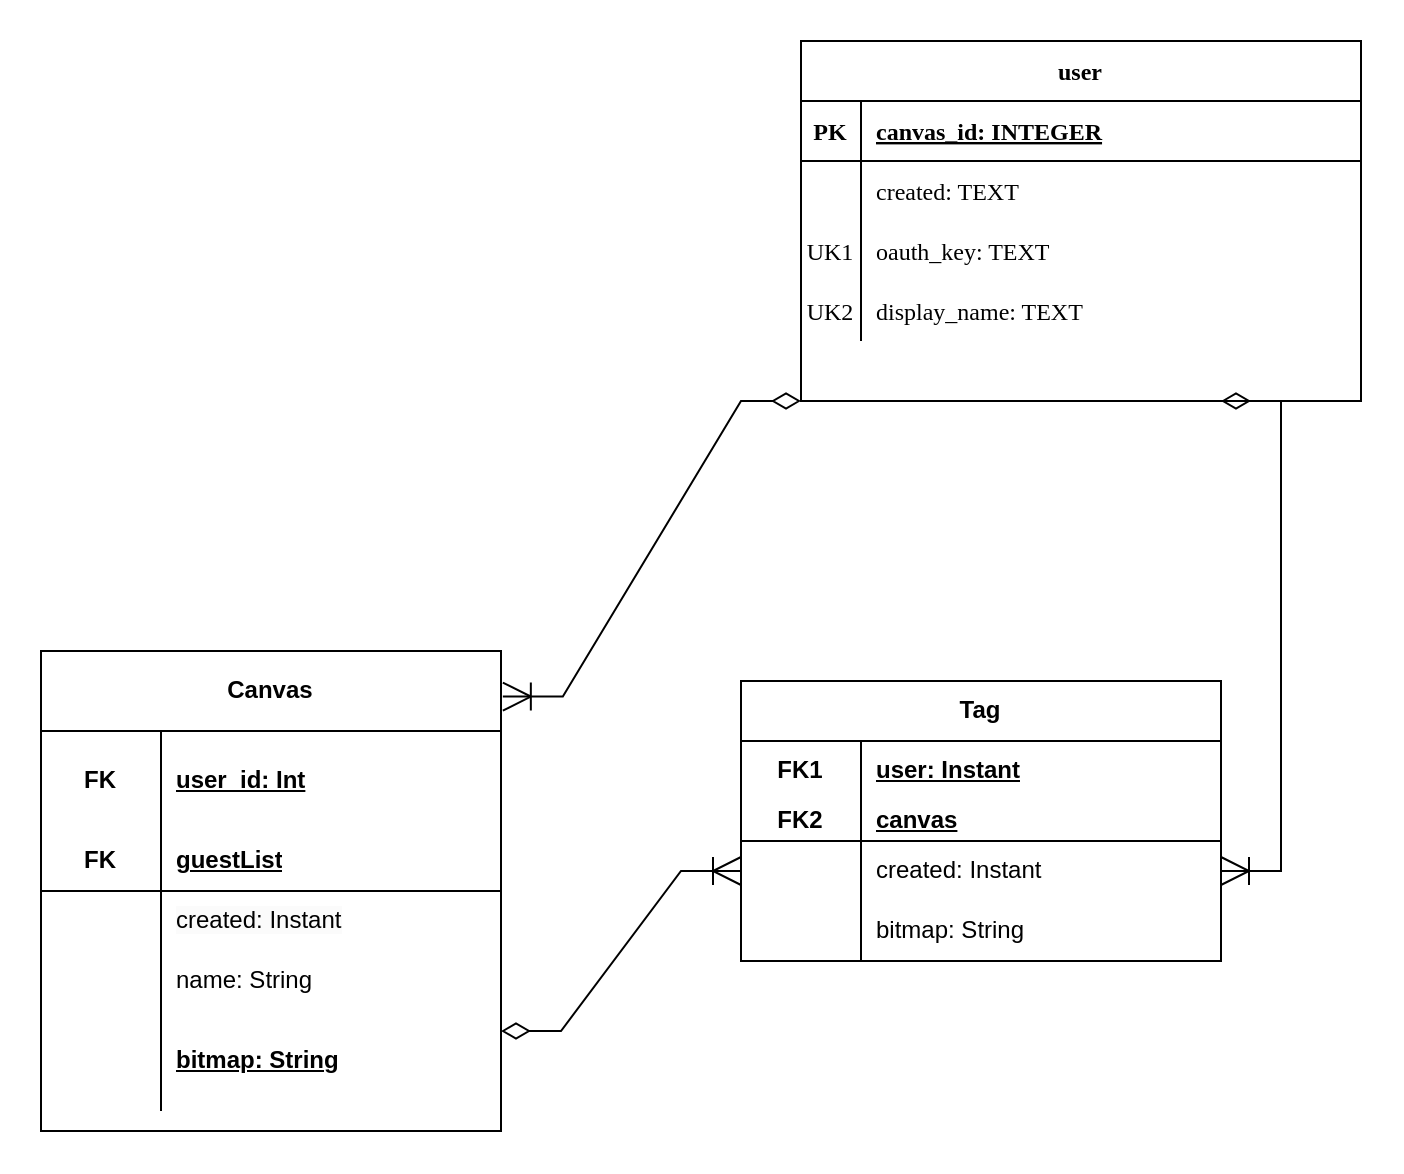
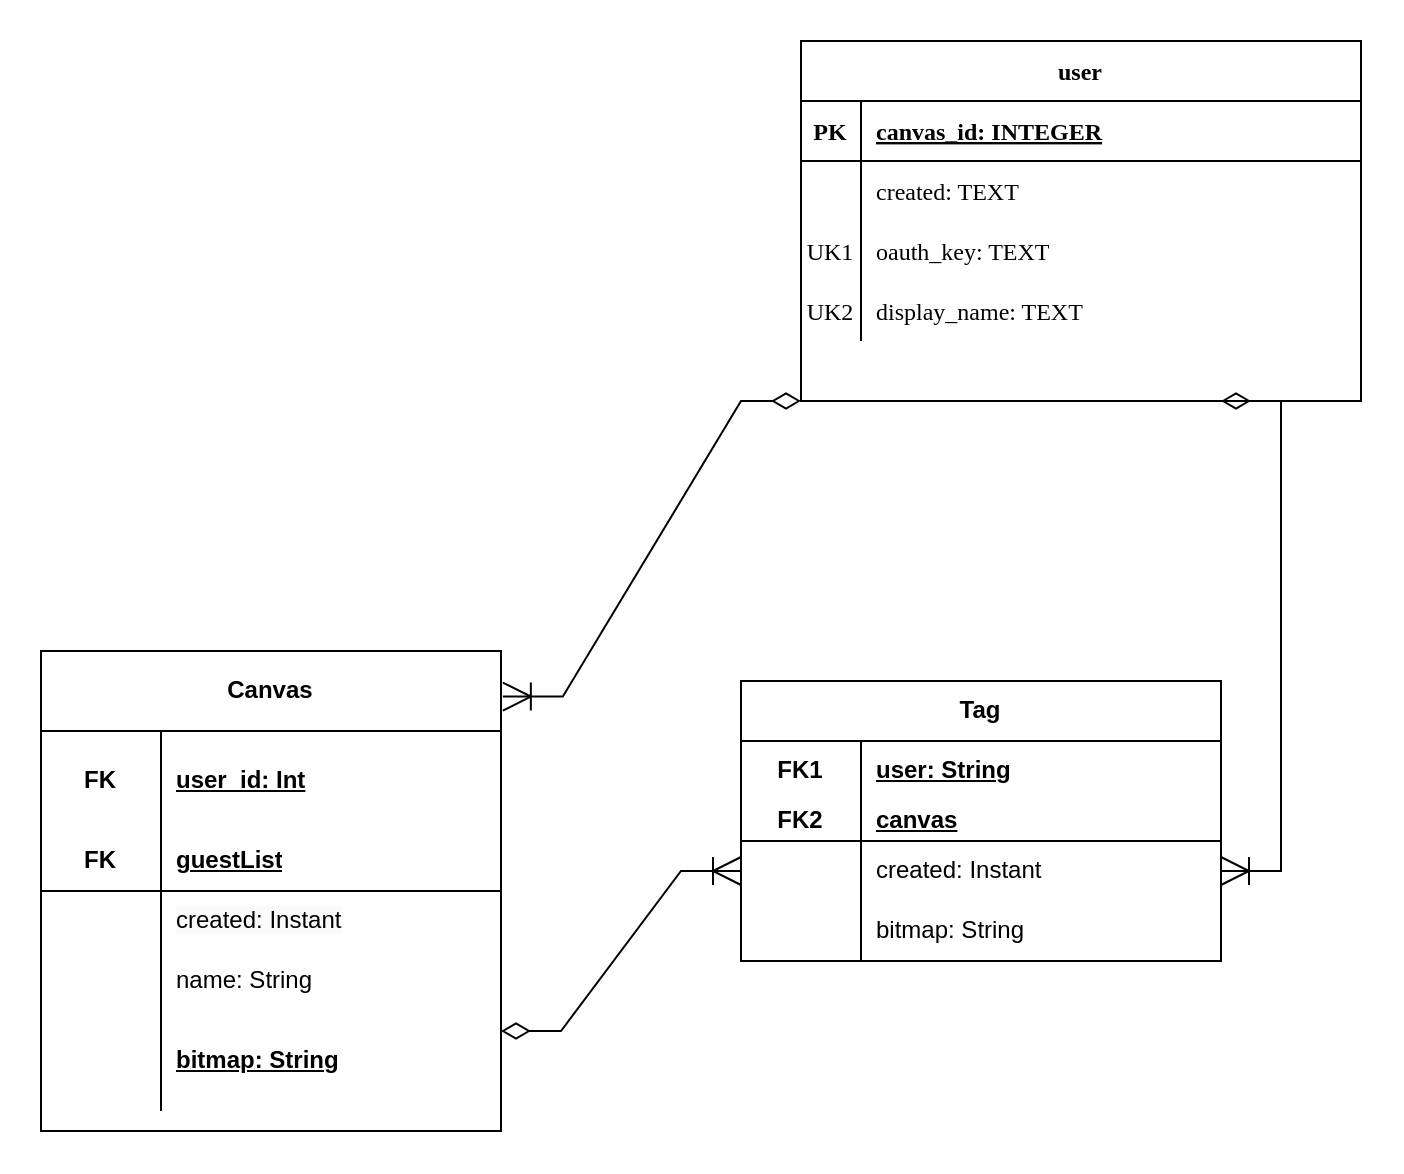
(958, 771) -> (948, 771)
